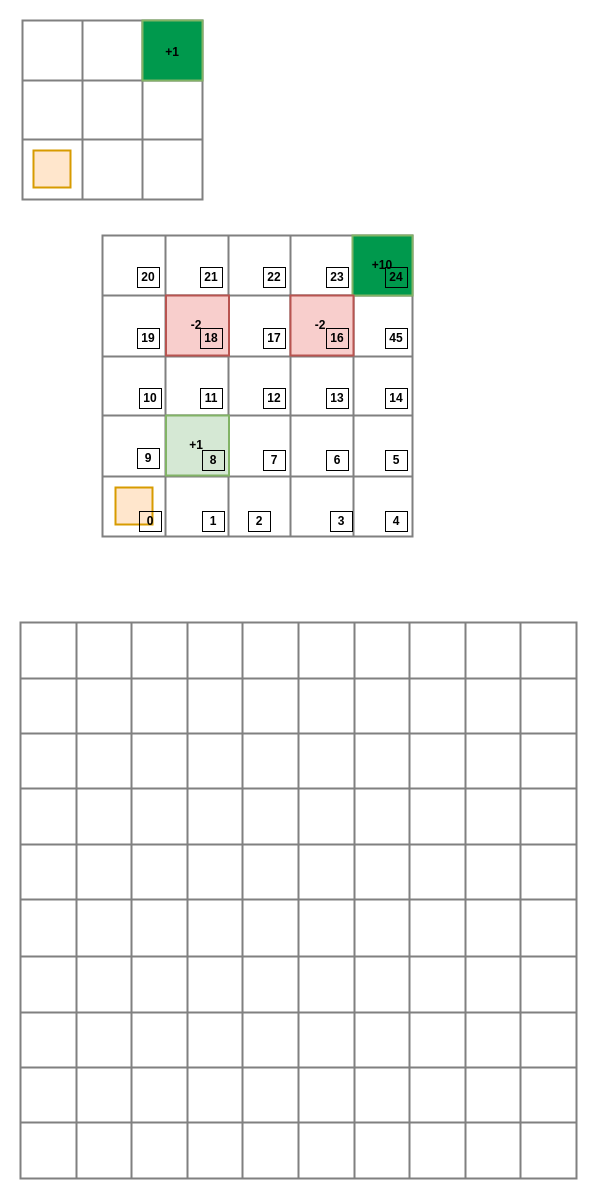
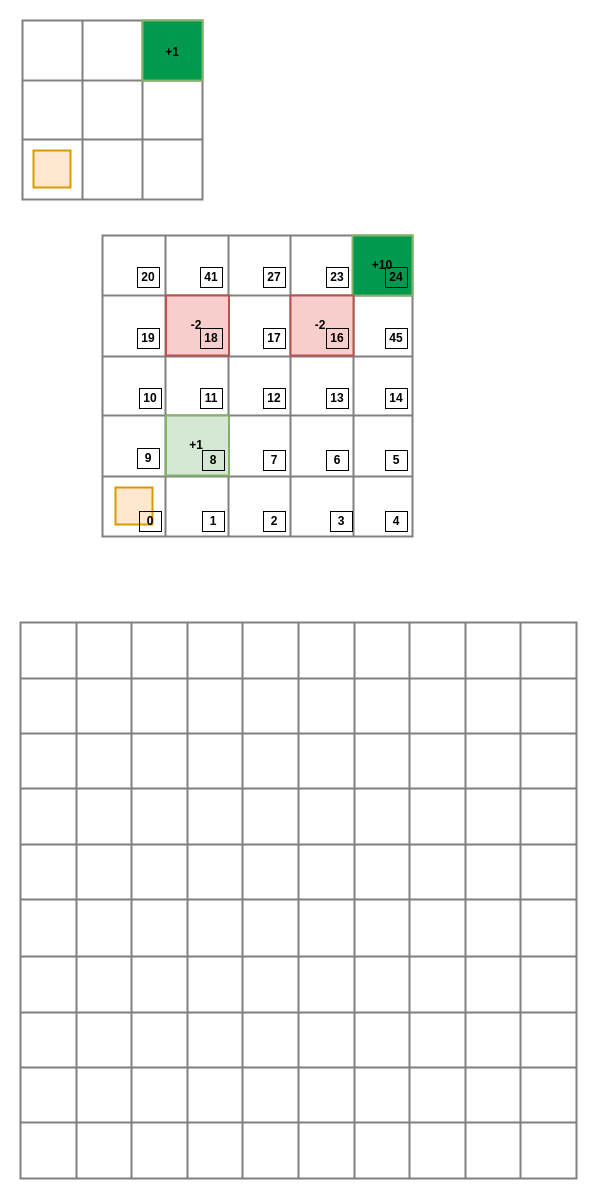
(212, 278) -> (212, 278)
(275, 278) -> (275, 278)
(260, 522) -> (275, 522)
